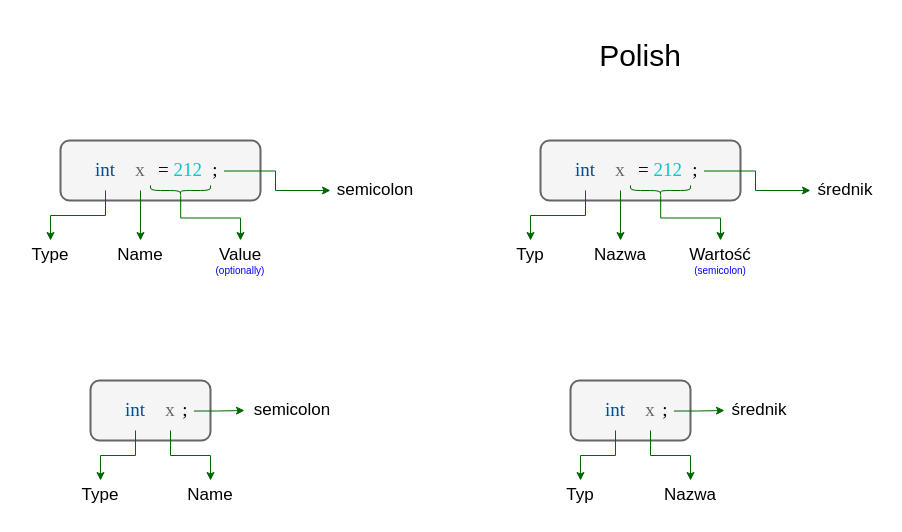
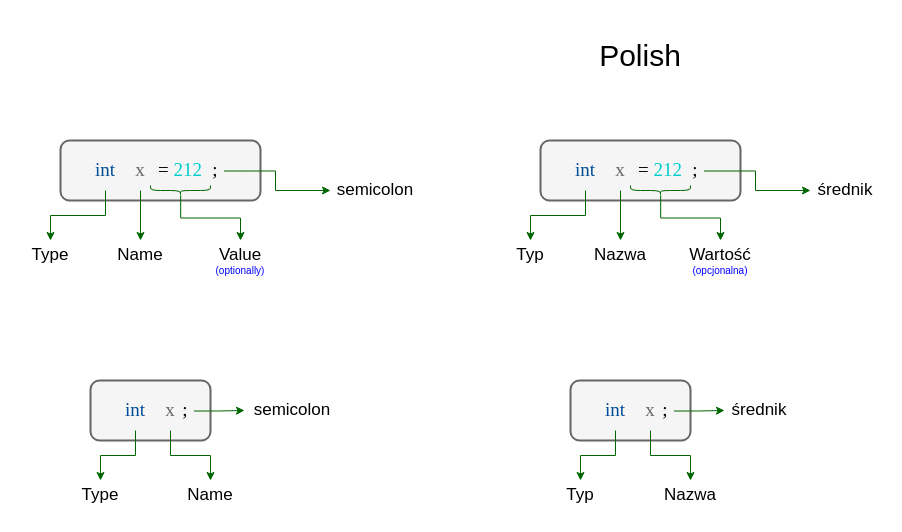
(721, 271) -> (721, 271)
